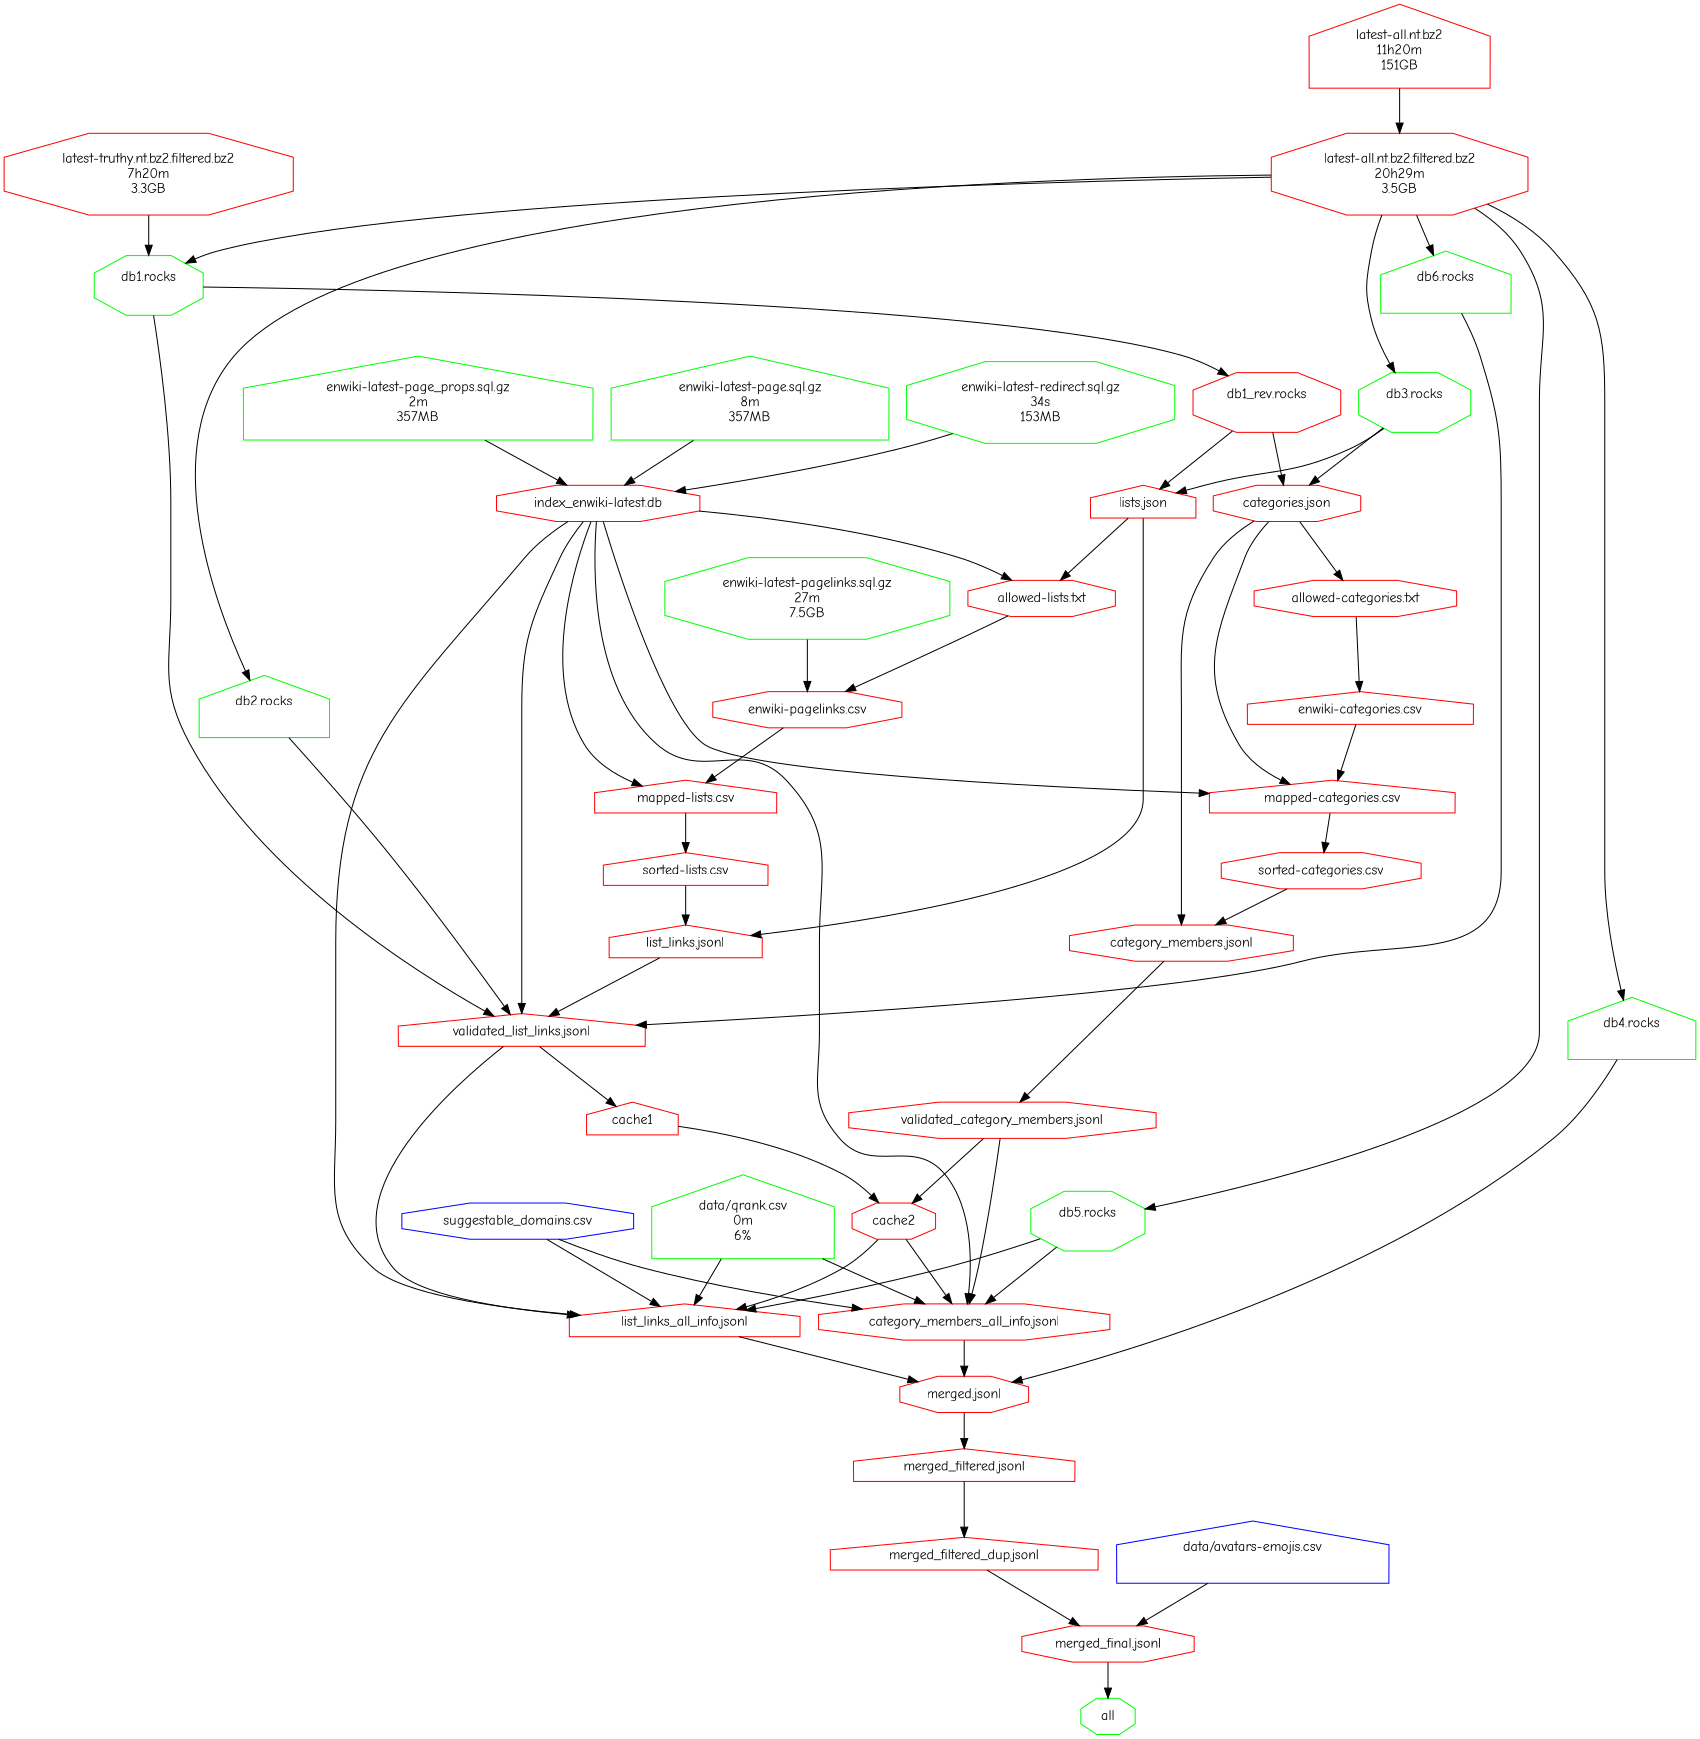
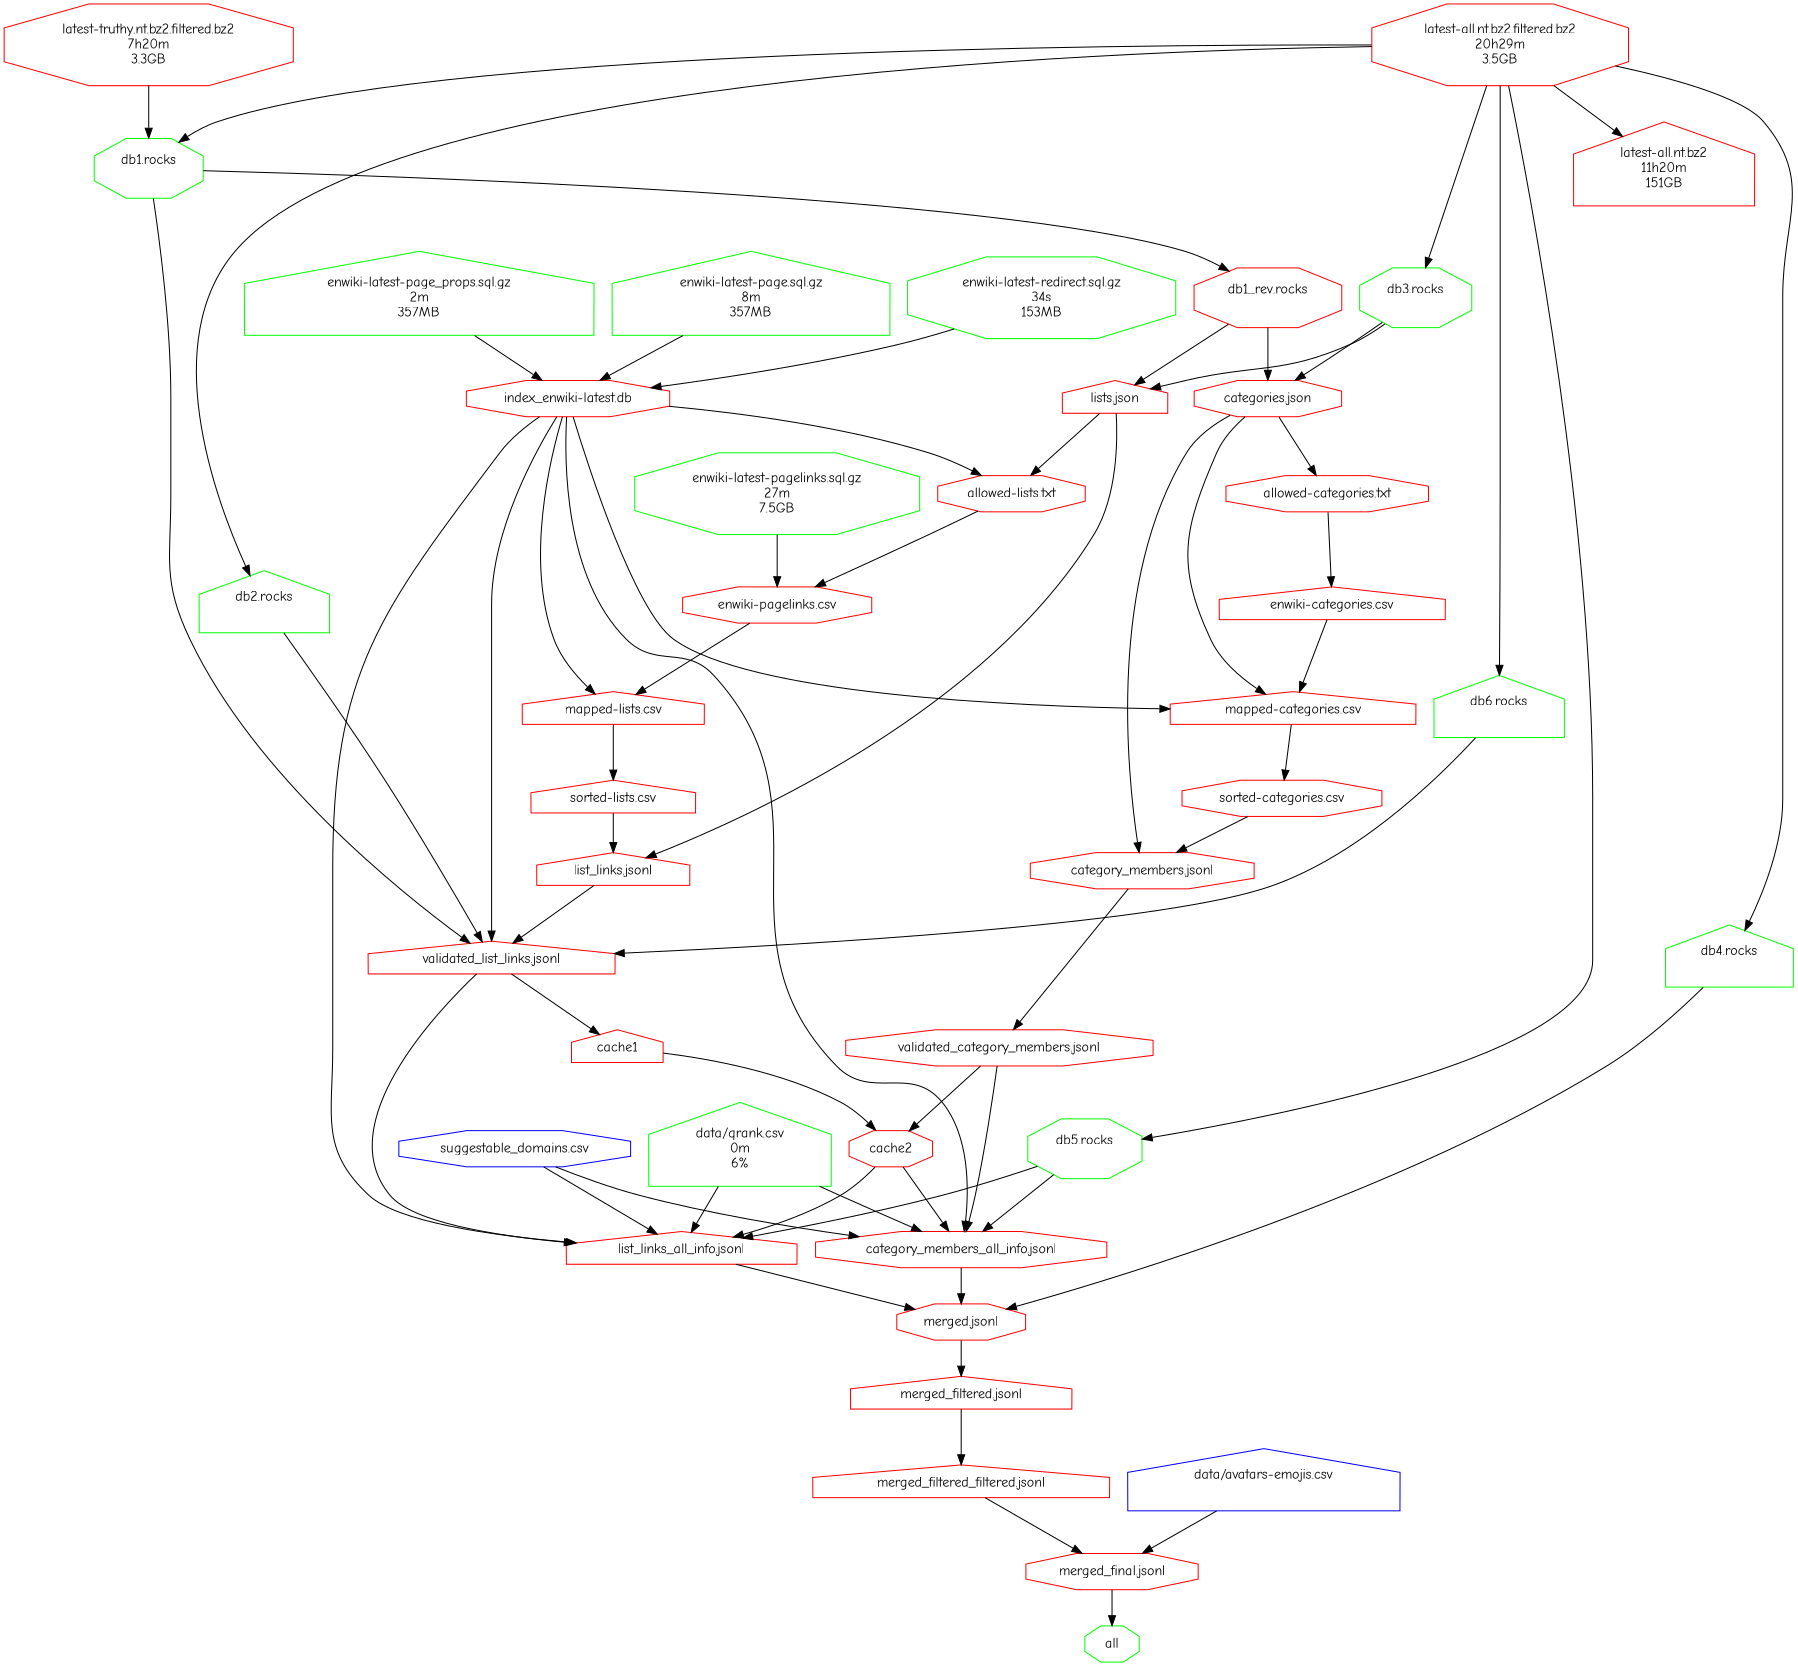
(1400, 106) -> (1584, 108)
(964, 1555) -> (961, 1483)
